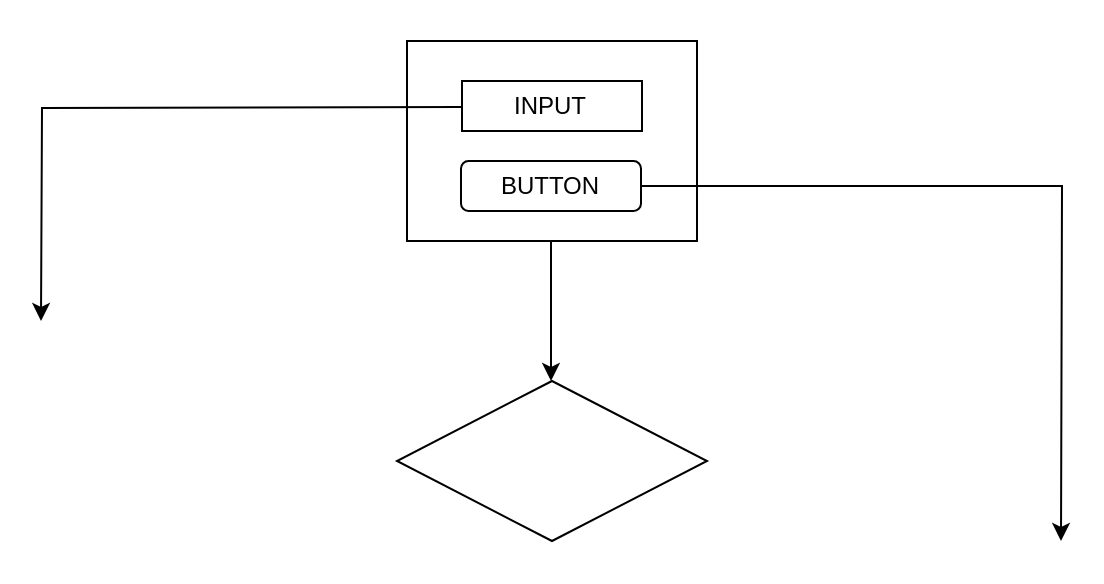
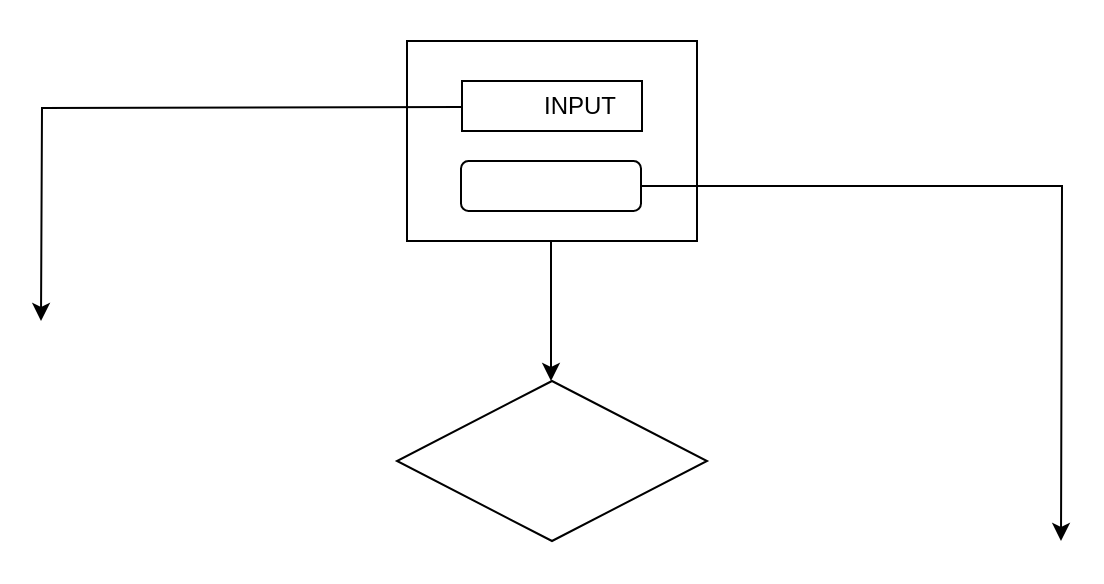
(551, 106) -> (581, 106)
(551, 186) -> none
